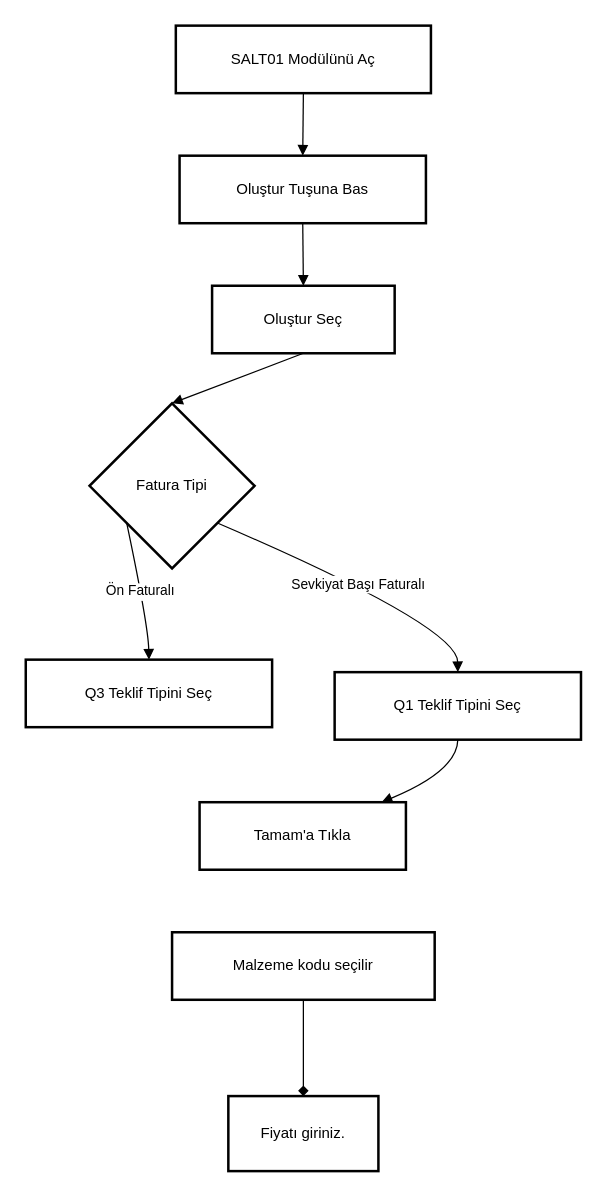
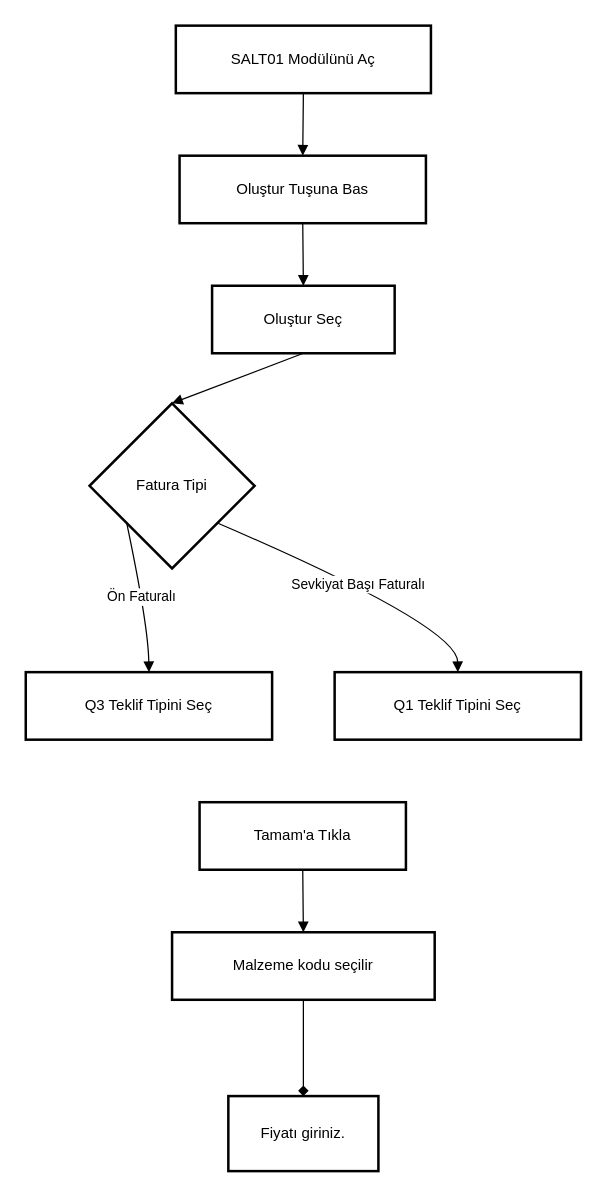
(149, 693) -> (149, 706)
(431, 777) -> none
none -> (303, 896)
